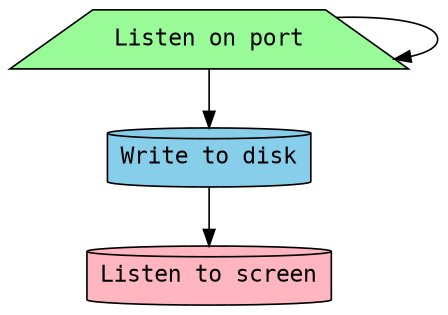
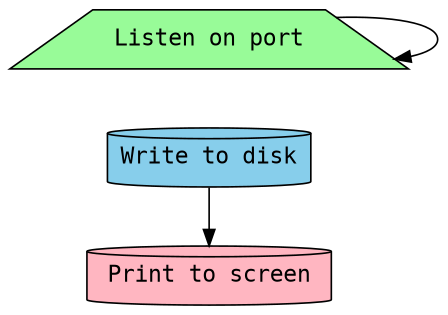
(209, 90) -> none
(209, 276) -> (209, 276)
